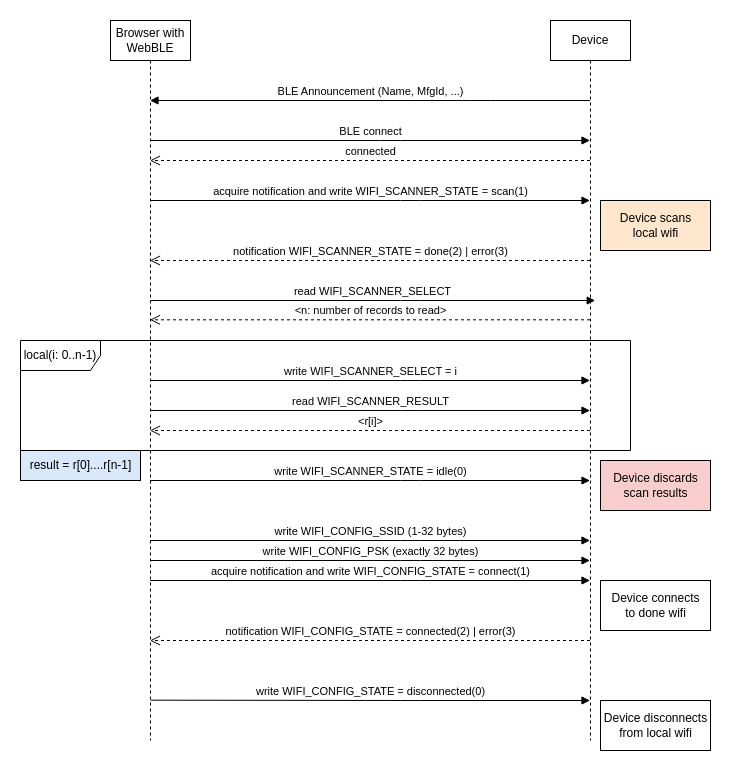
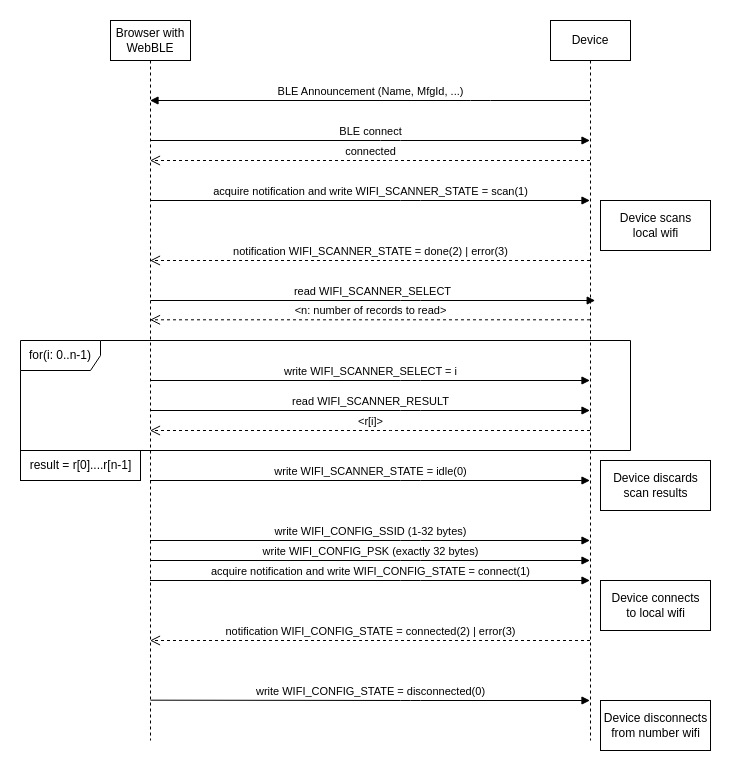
(656, 226) -> (656, 226)
(61, 356) -> (61, 356)
(81, 466) -> (81, 466)
(656, 486) -> (656, 486)
(656, 606) -> (656, 606)
(656, 726) -> (656, 726)
